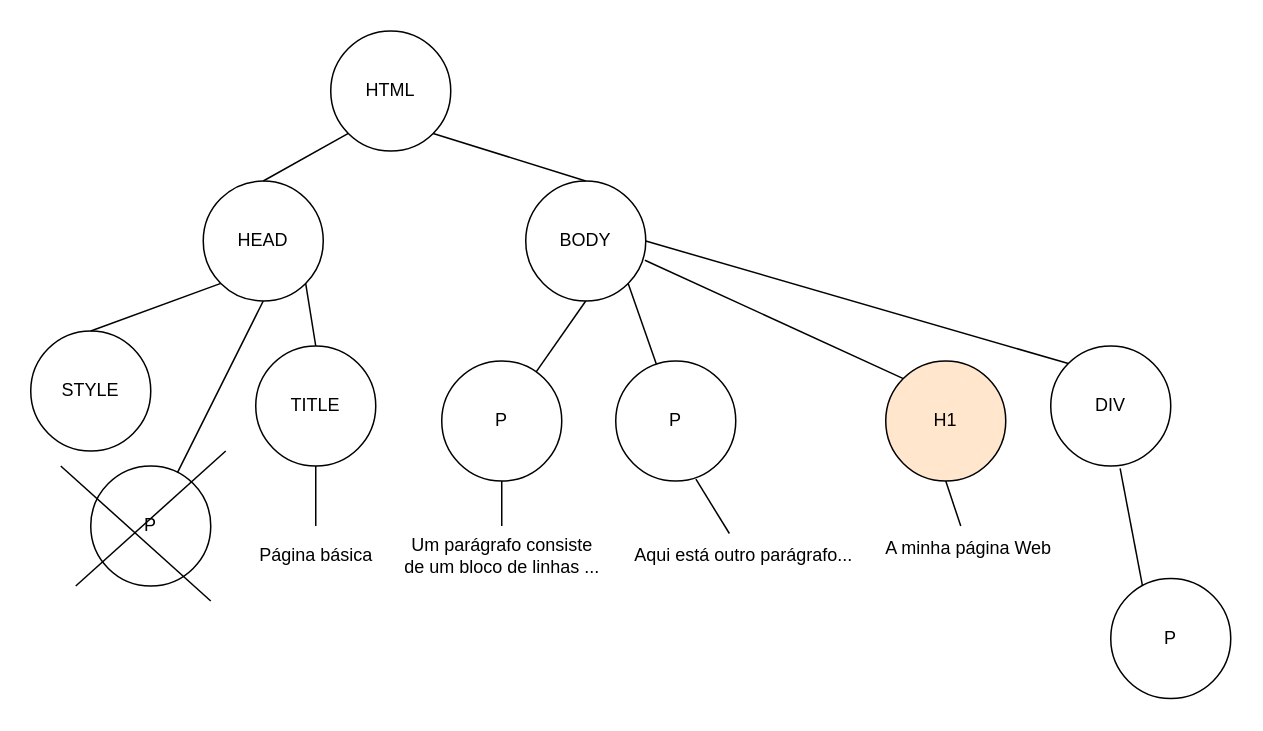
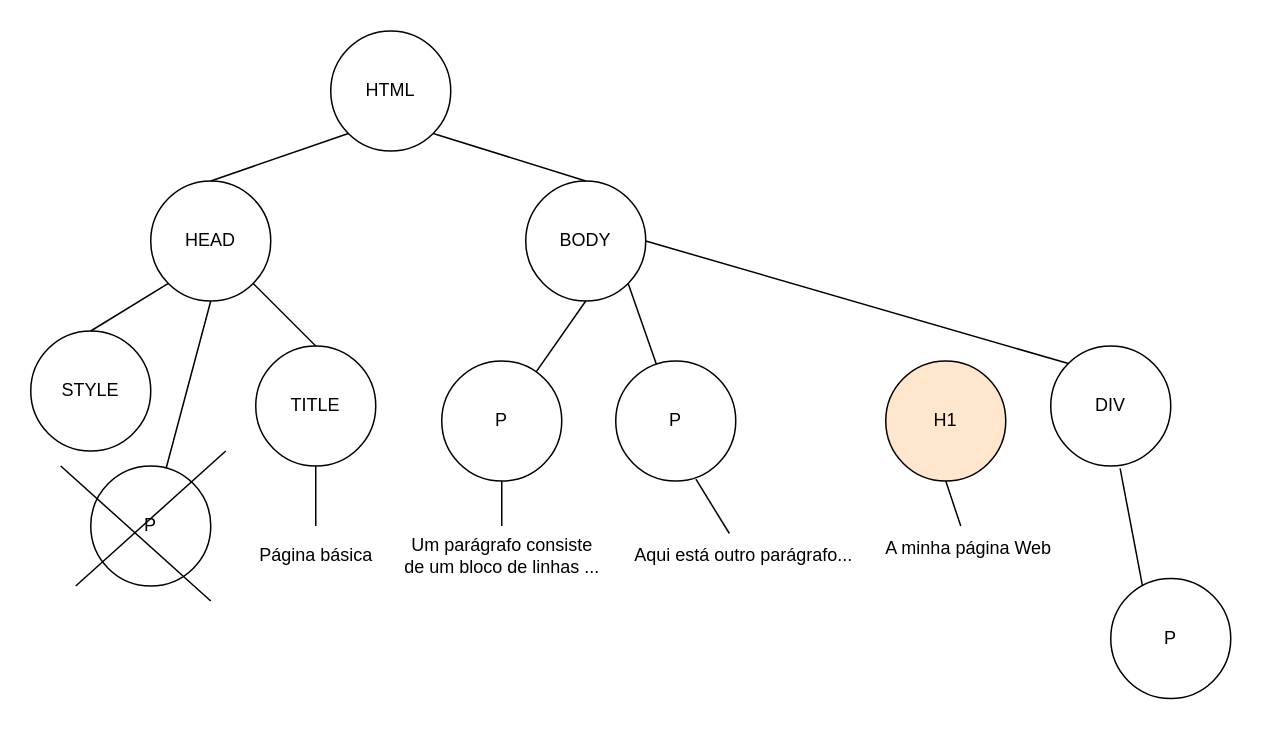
(263, 241) -> (211, 241)
(774, 319) -> none
